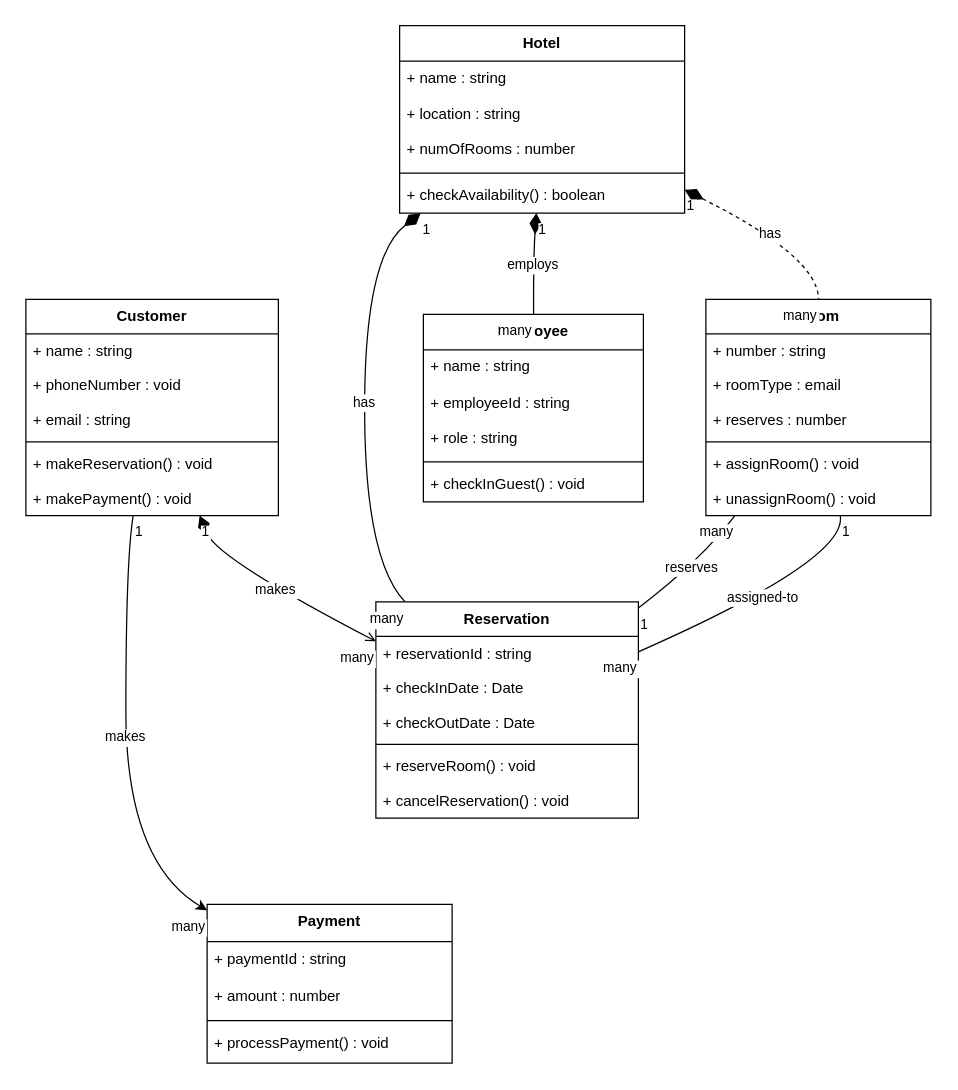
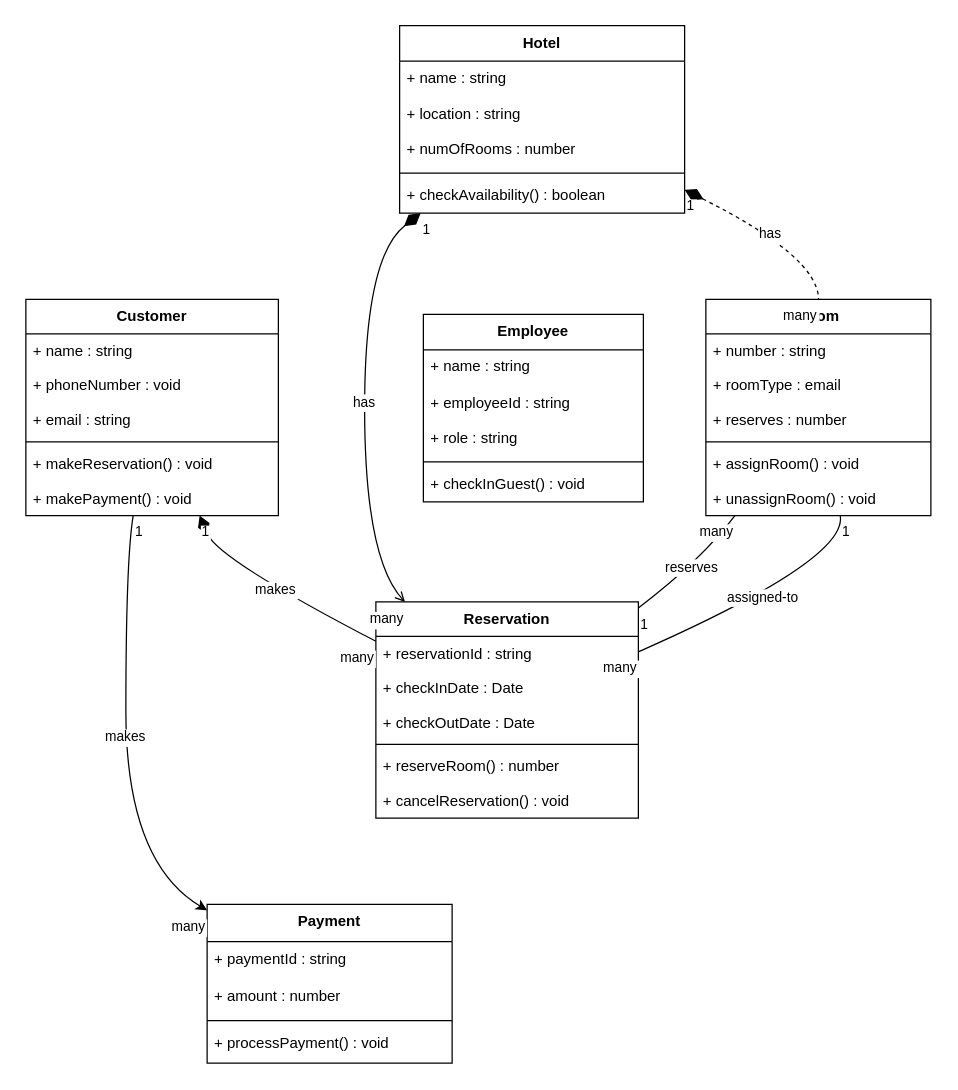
(533, 274) -> none
(388, 576) -> (387, 574)
(370, 639) -> (369, 638)
(465, 766) -> (476, 766)
